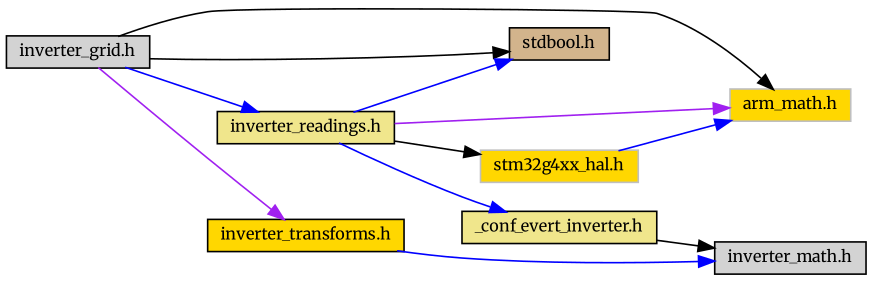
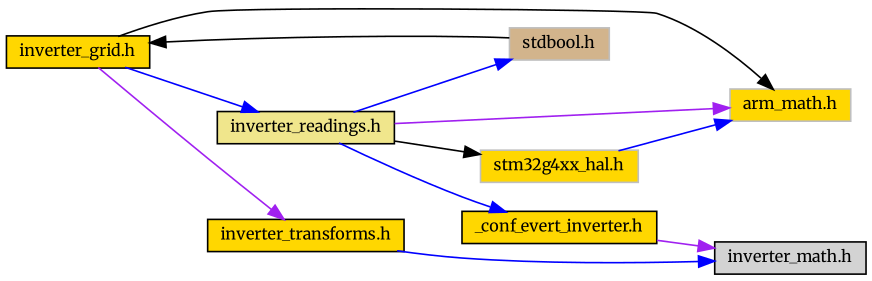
(559, 44) -> (559, 44)
(78, 52) -> (78, 52)
(321, 59) -> (338, 37)
(559, 227) -> (559, 227)
(678, 243) -> (678, 243)
